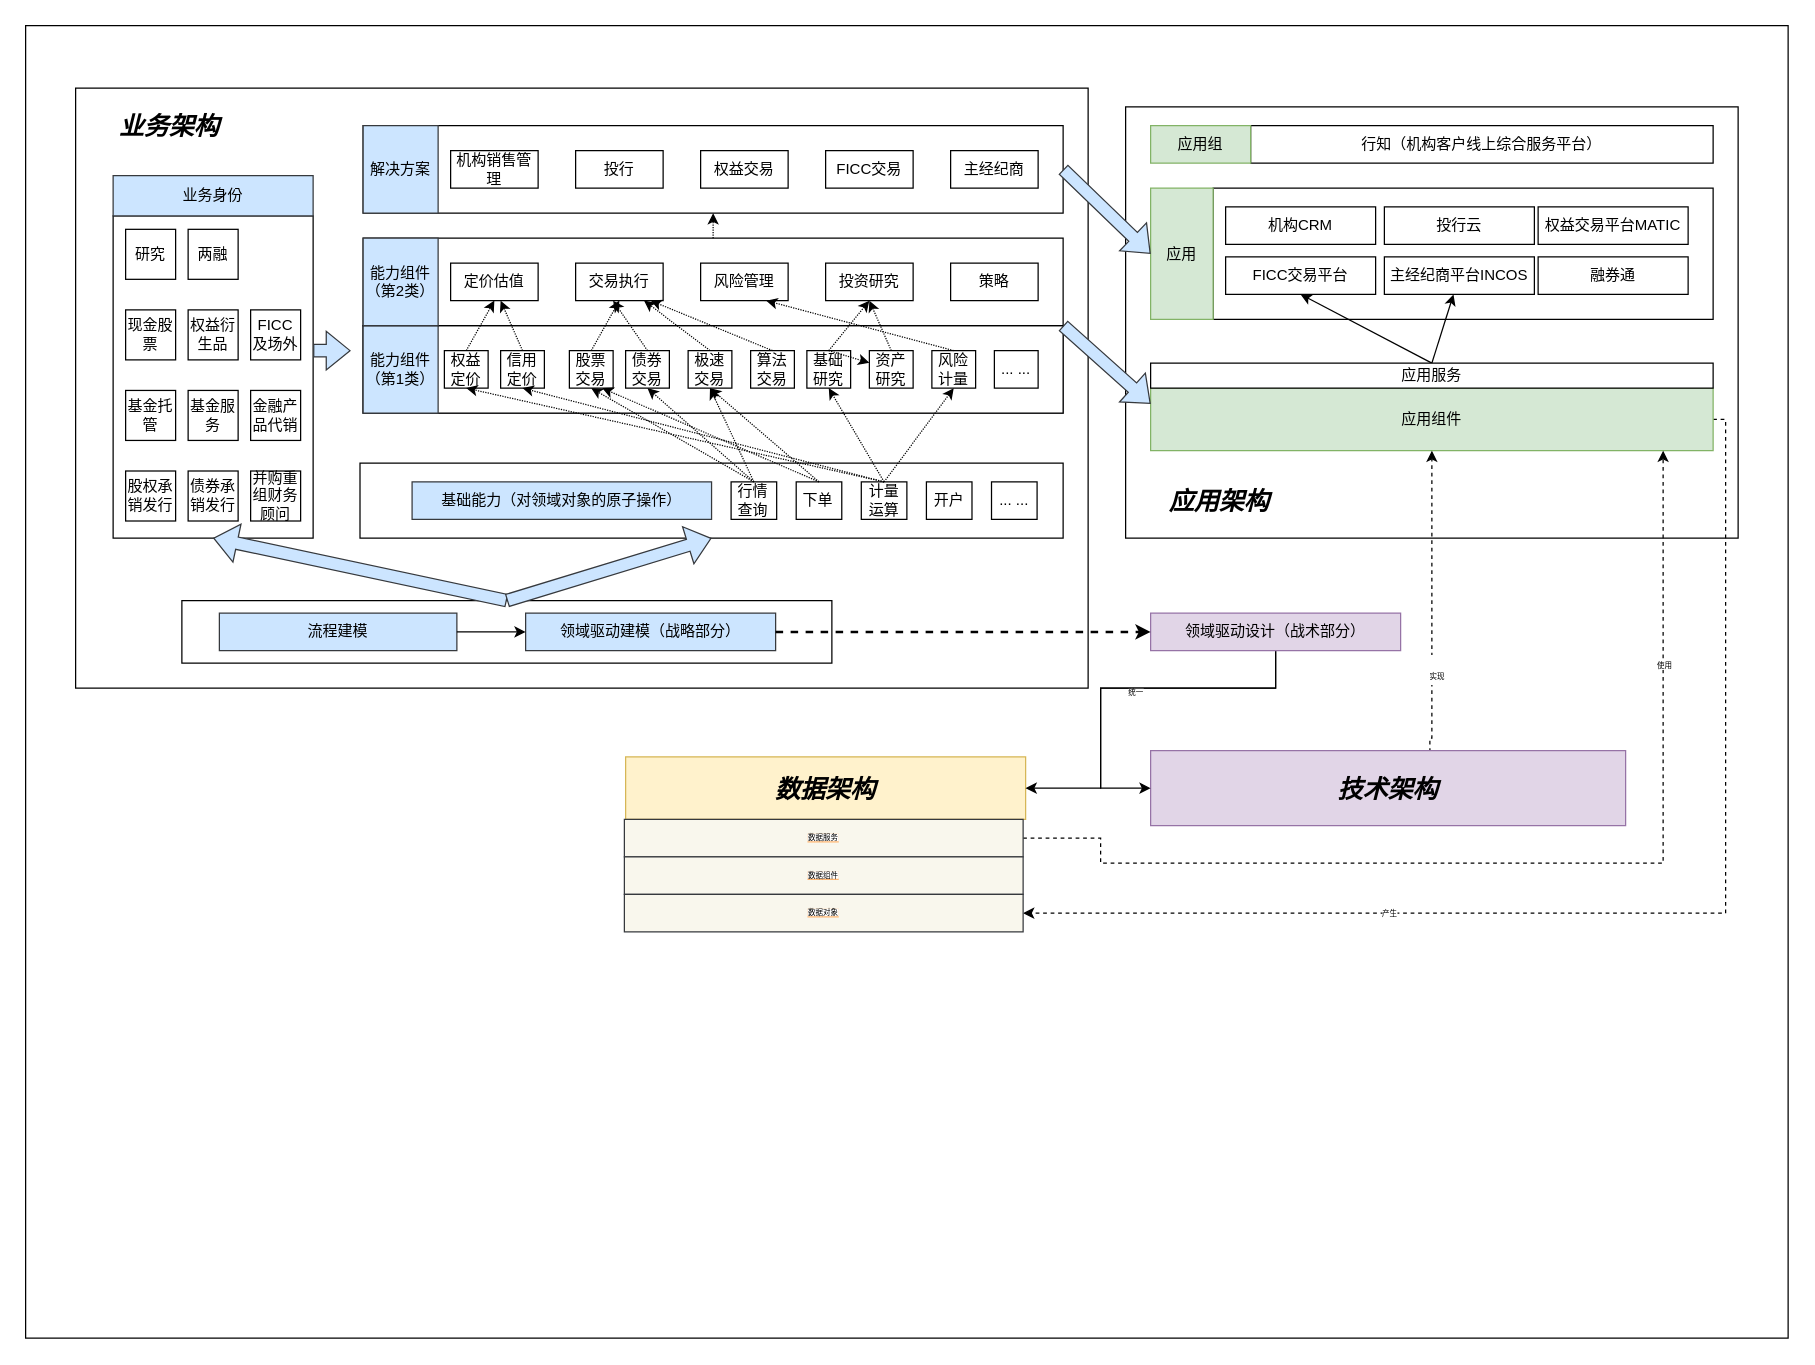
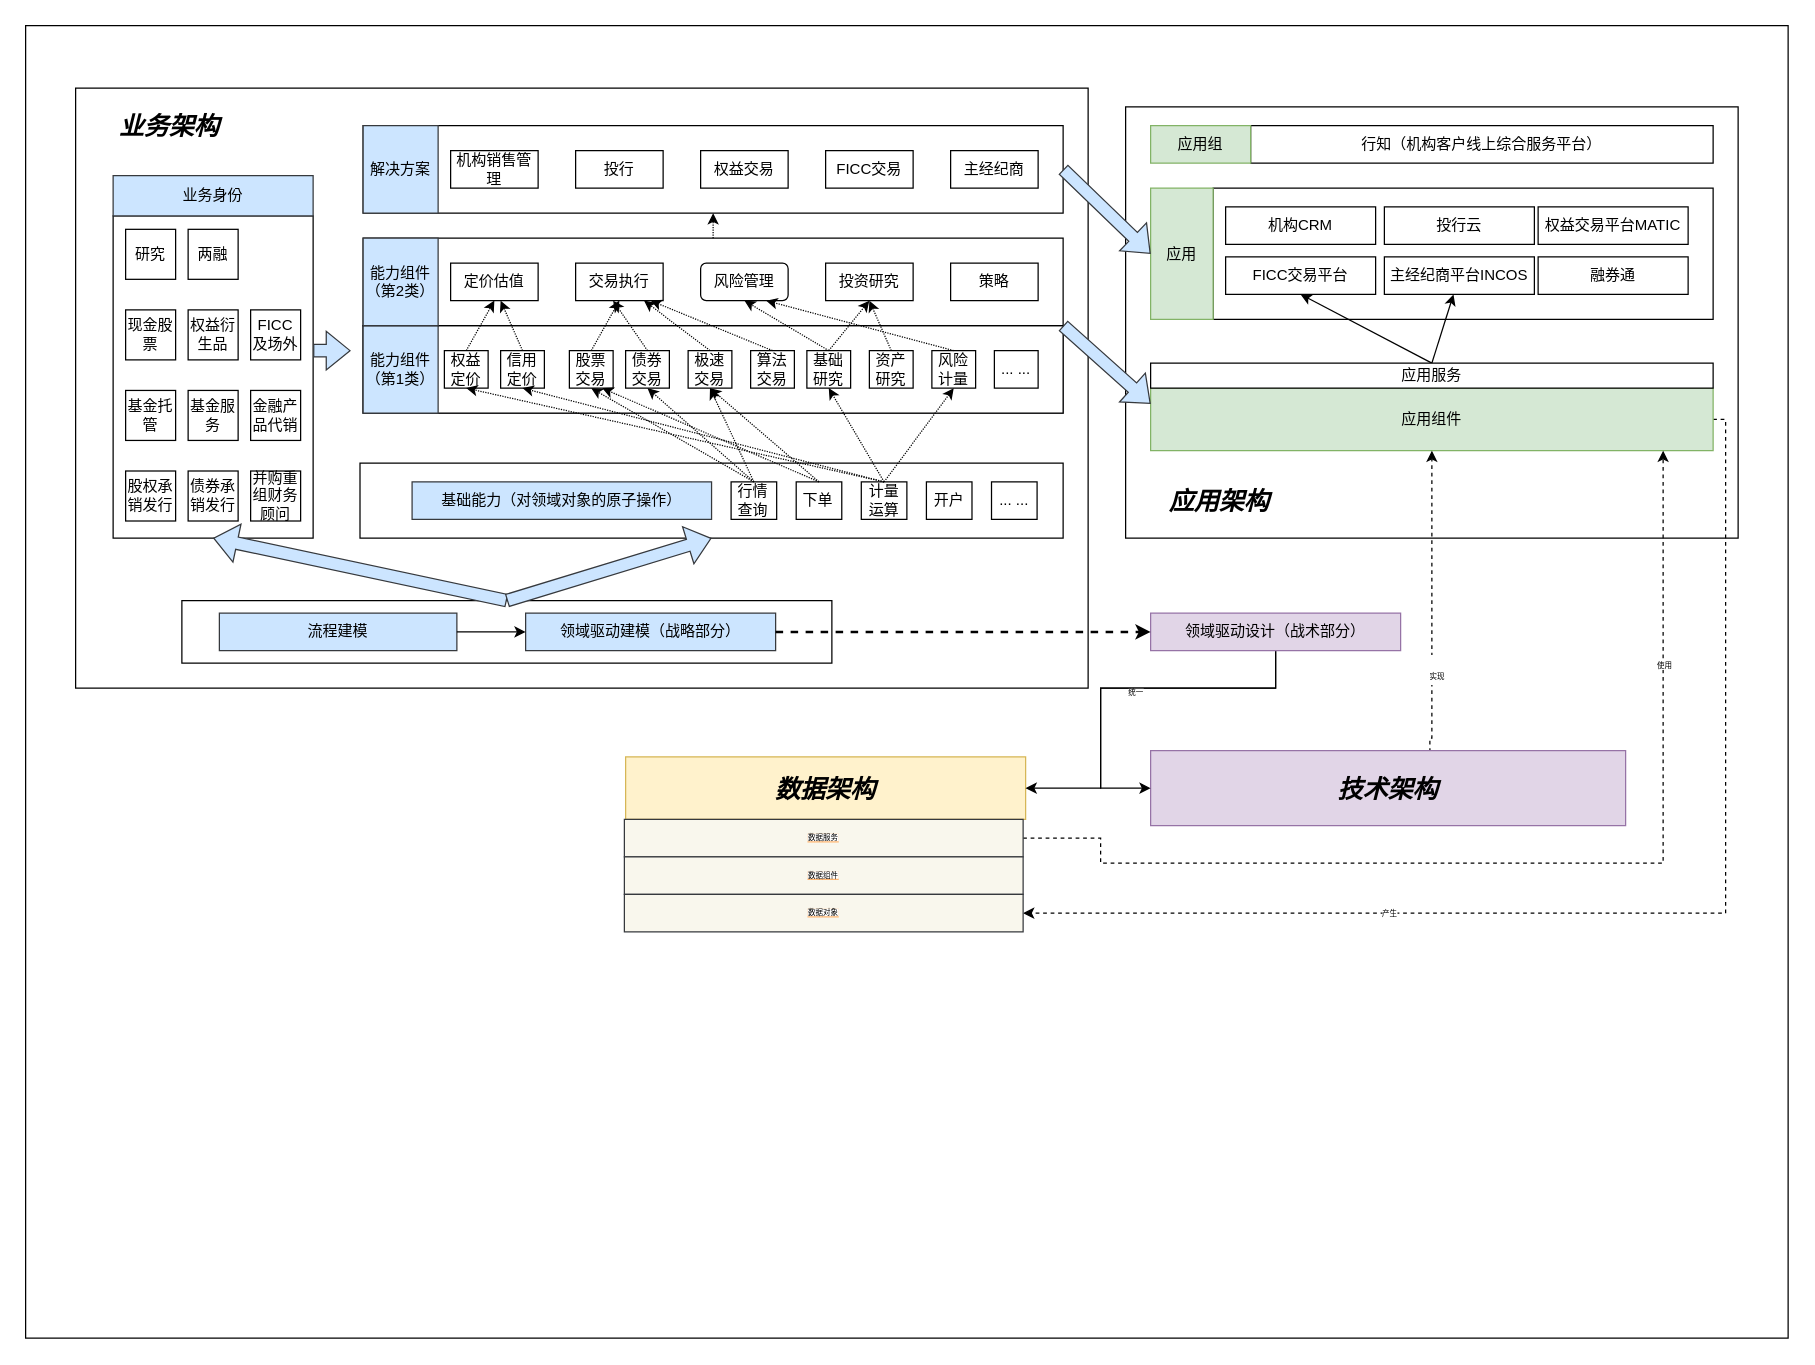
(744, 282) -> (744, 282)
(845, 356) -> (789, 327)
